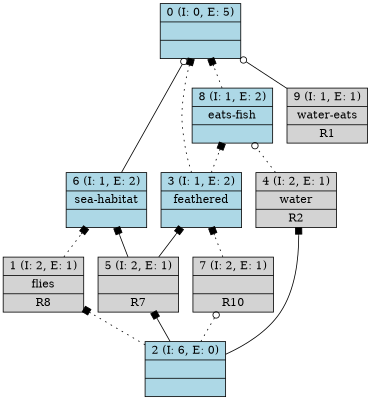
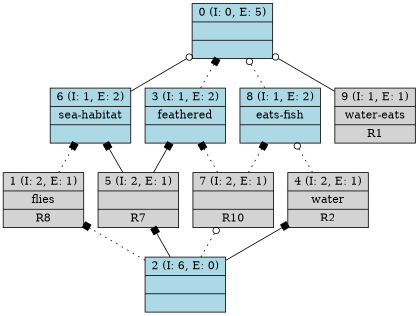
(218, 77) -> (258, 76)
(215, 162) -> (255, 161)
